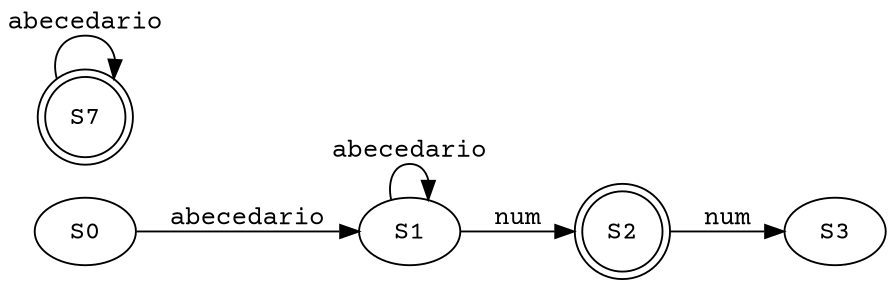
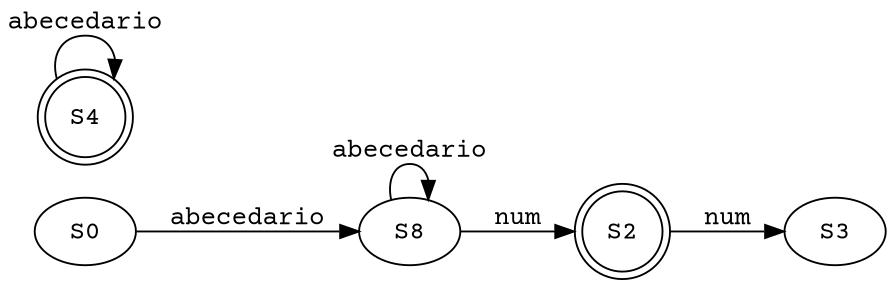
(85, 117) -> (85, 117)
(410, 231) -> (410, 231)
